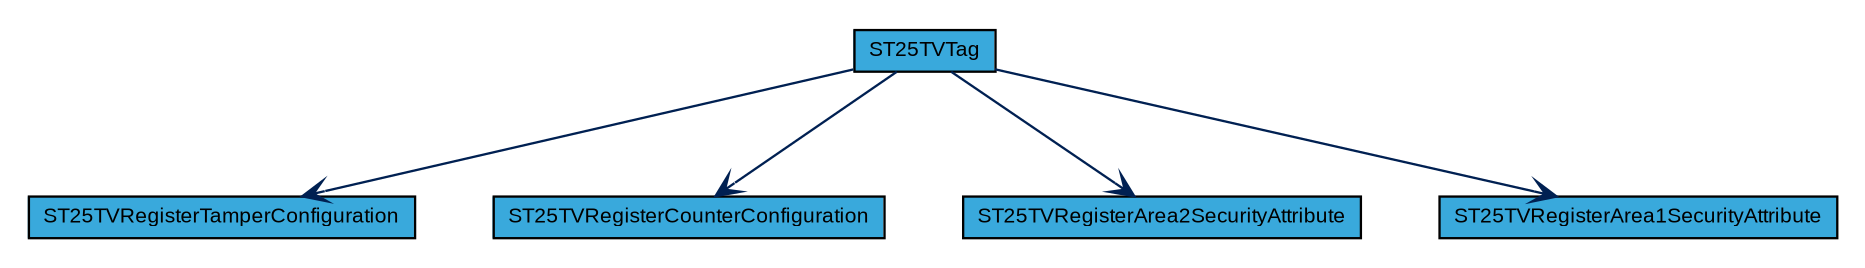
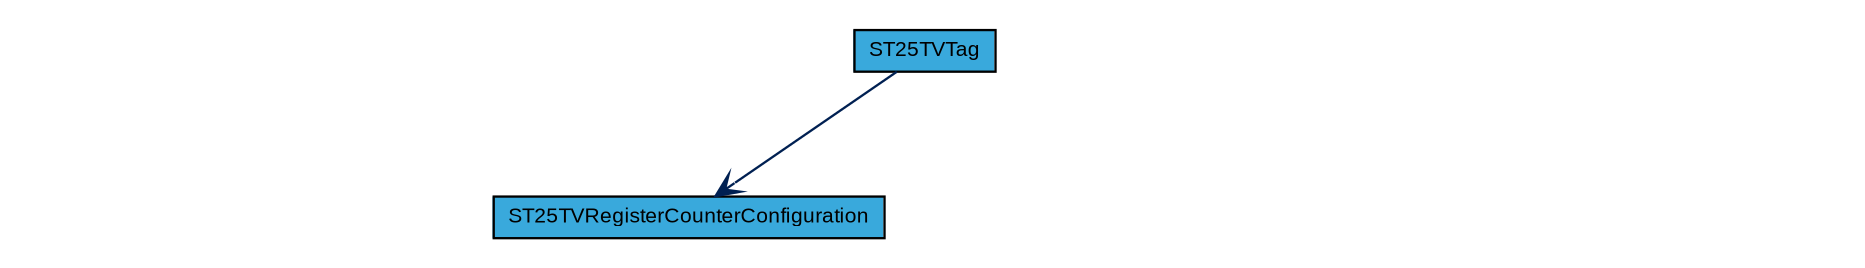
(221, 217) -> none
(1162, 217) -> none
(1638, 217) -> none
